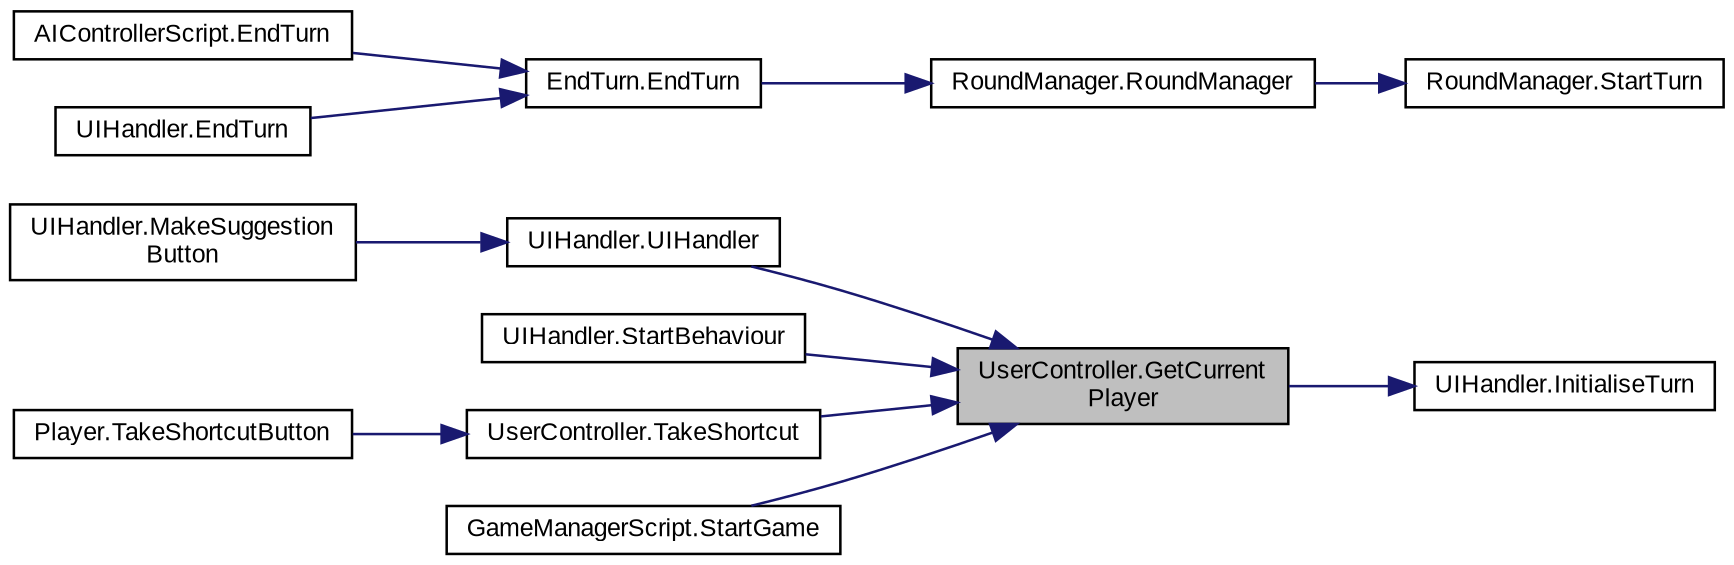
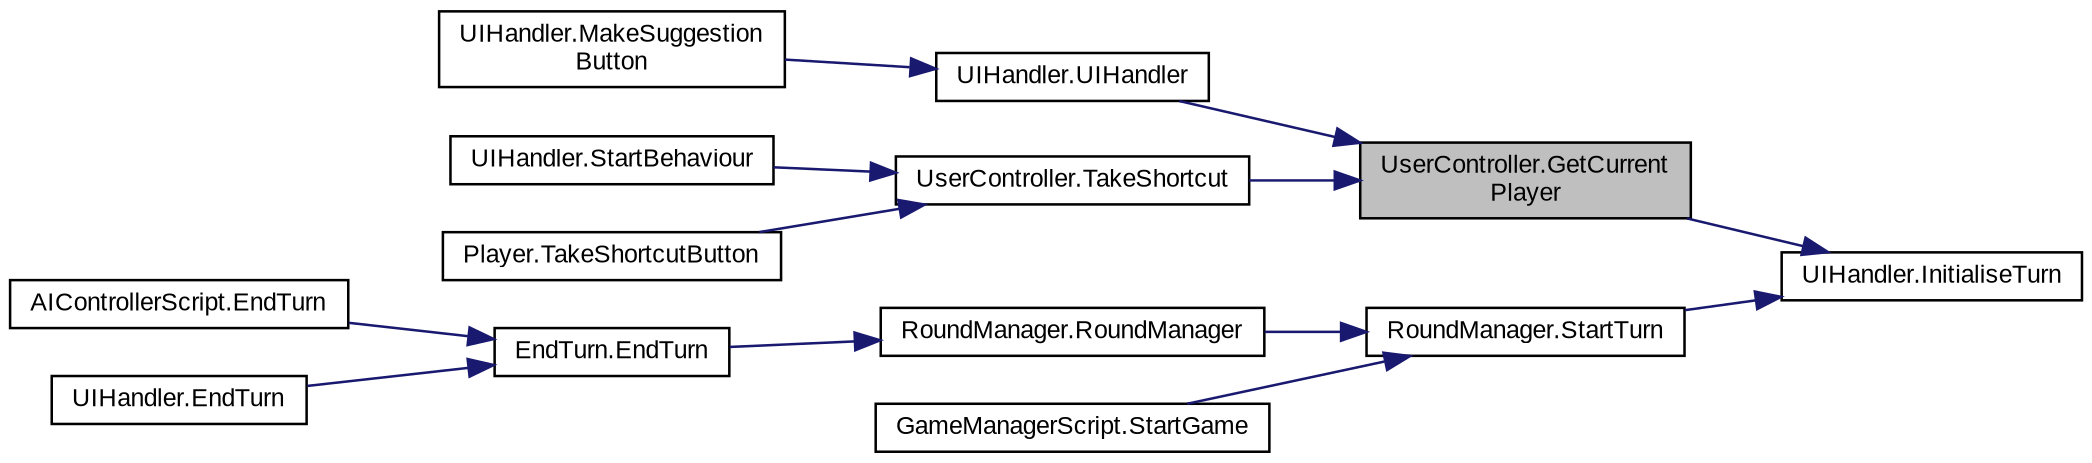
none -> (1720, 305)
(869, 361) -> (822, 169)
(873, 472) -> (1286, 383)
